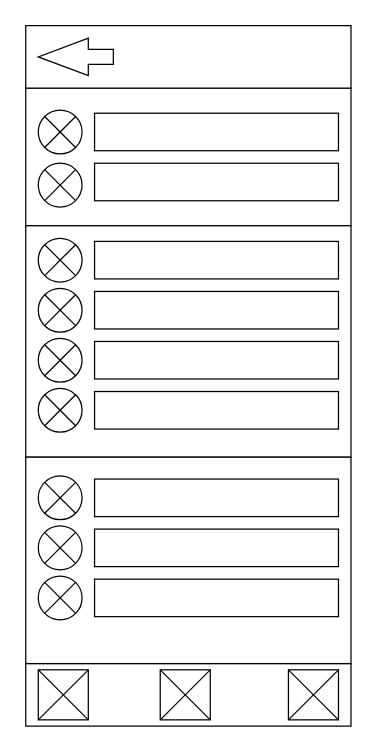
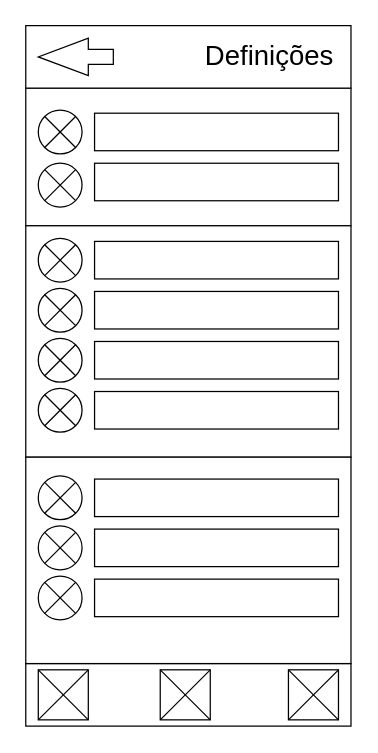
none -> (269, 57)
